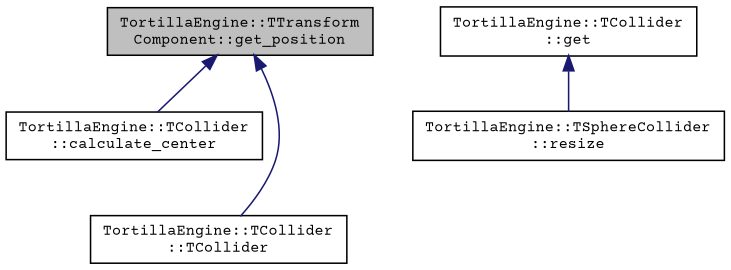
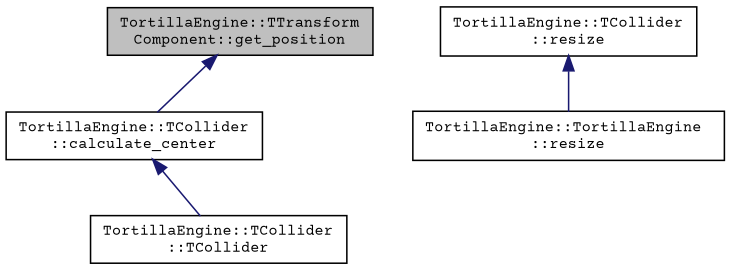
(569, 31) -> (569, 31)
(569, 136) -> (569, 136)
(278, 146) -> (181, 194)
